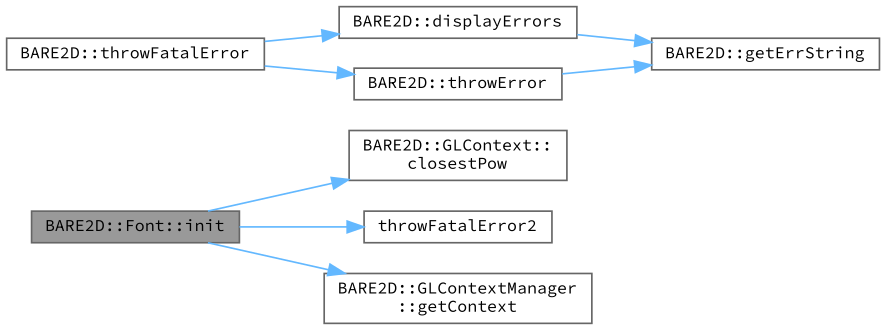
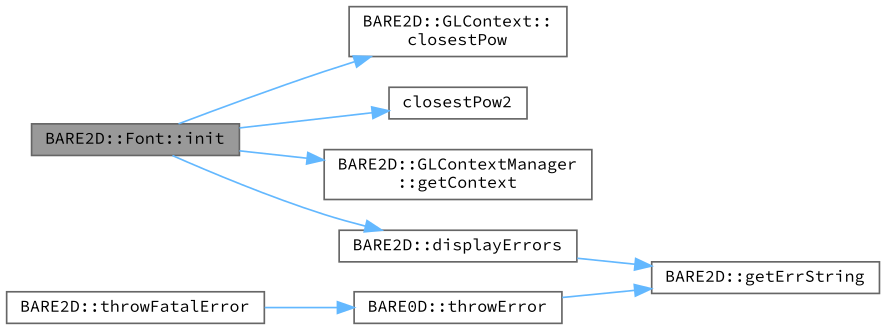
(293, 39) -> (268, 195)
(458, 84) -> (458, 308)
(458, 227) -> (458, 103)
